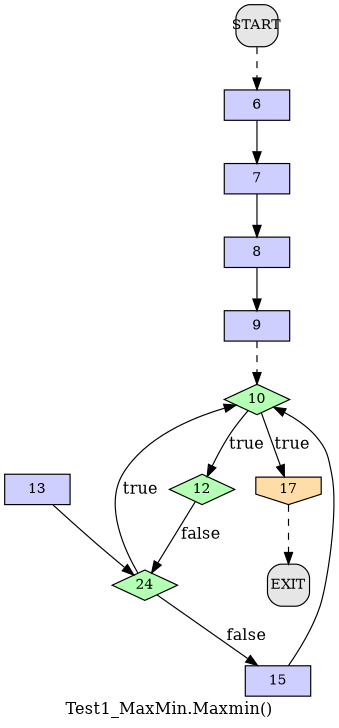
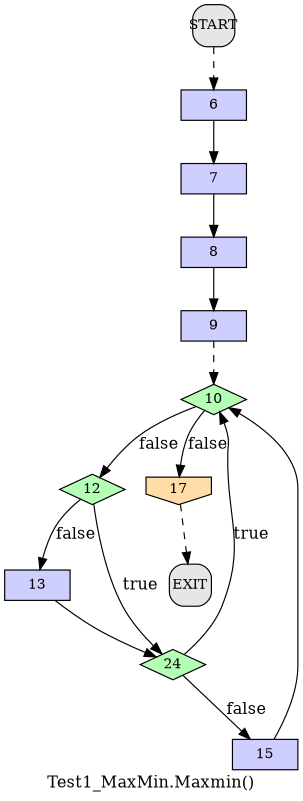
(247, 444) -> (159, 444)
(293, 444) -> (208, 444)
none -> (56, 525)
(201, 534) -> (141, 585)
